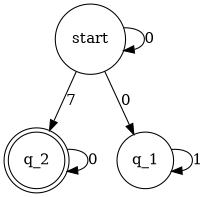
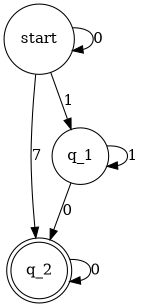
(126, 101) -> (69, 101)
none -> (62, 206)
